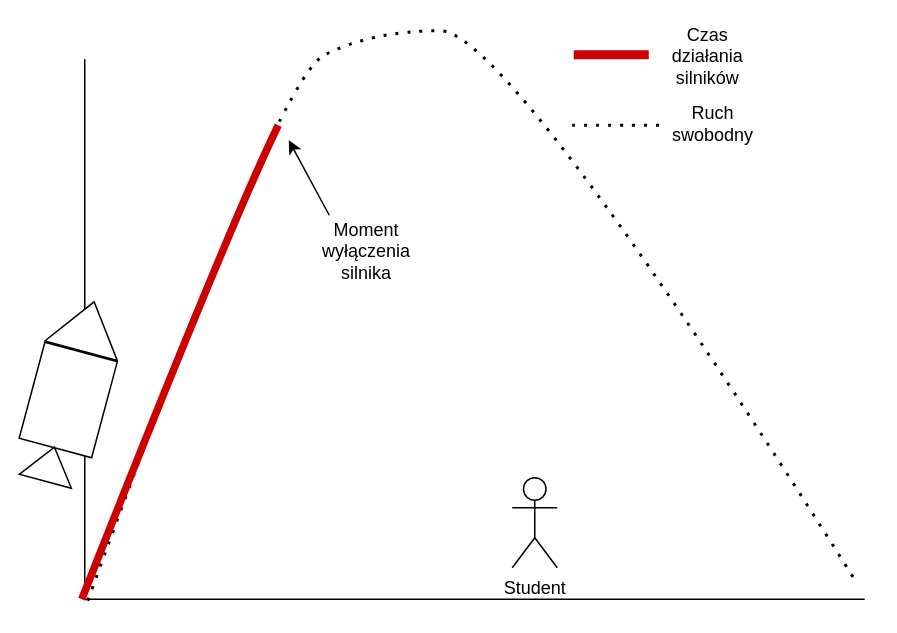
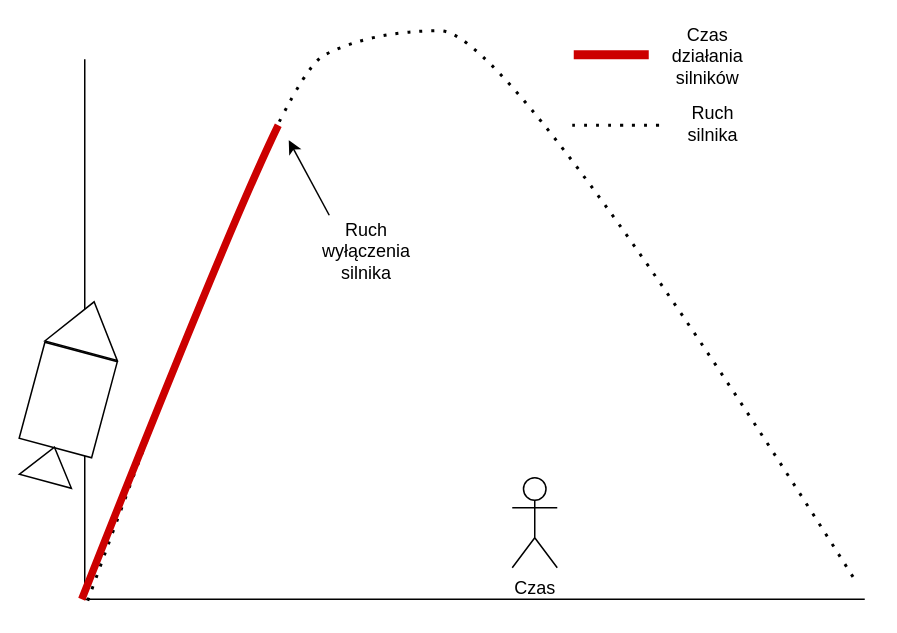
(713, 124) -> (713, 124)
(367, 251) -> (367, 251)
(536, 589) -> (536, 589)
